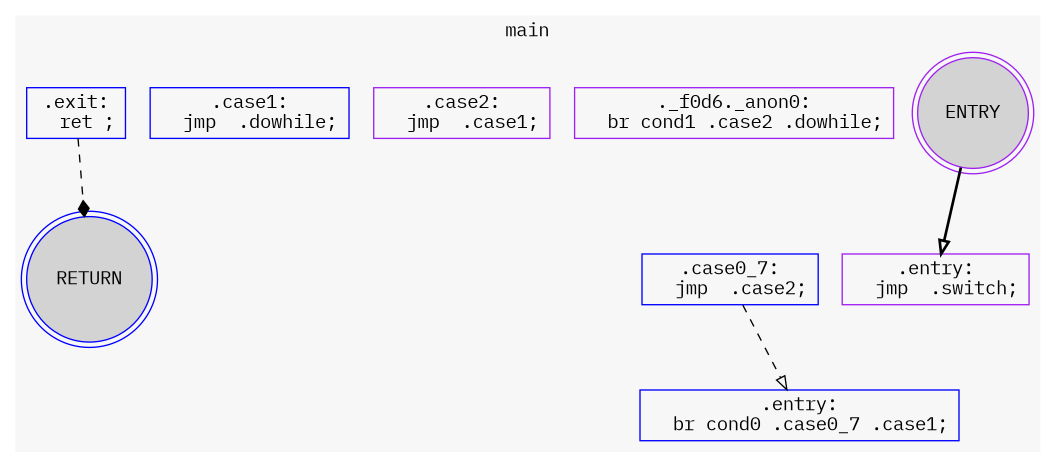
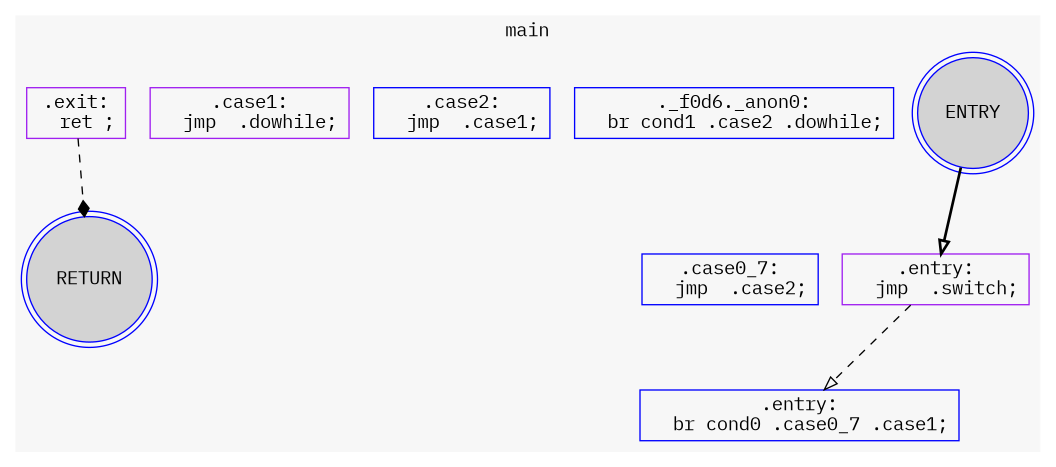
(76, 113) -> (76, 113)
(250, 113) -> (250, 113)
(462, 113) -> (462, 113)
(734, 113) -> (734, 113)
(973, 113) -> (973, 113)
(762, 341) -> (872, 343)
